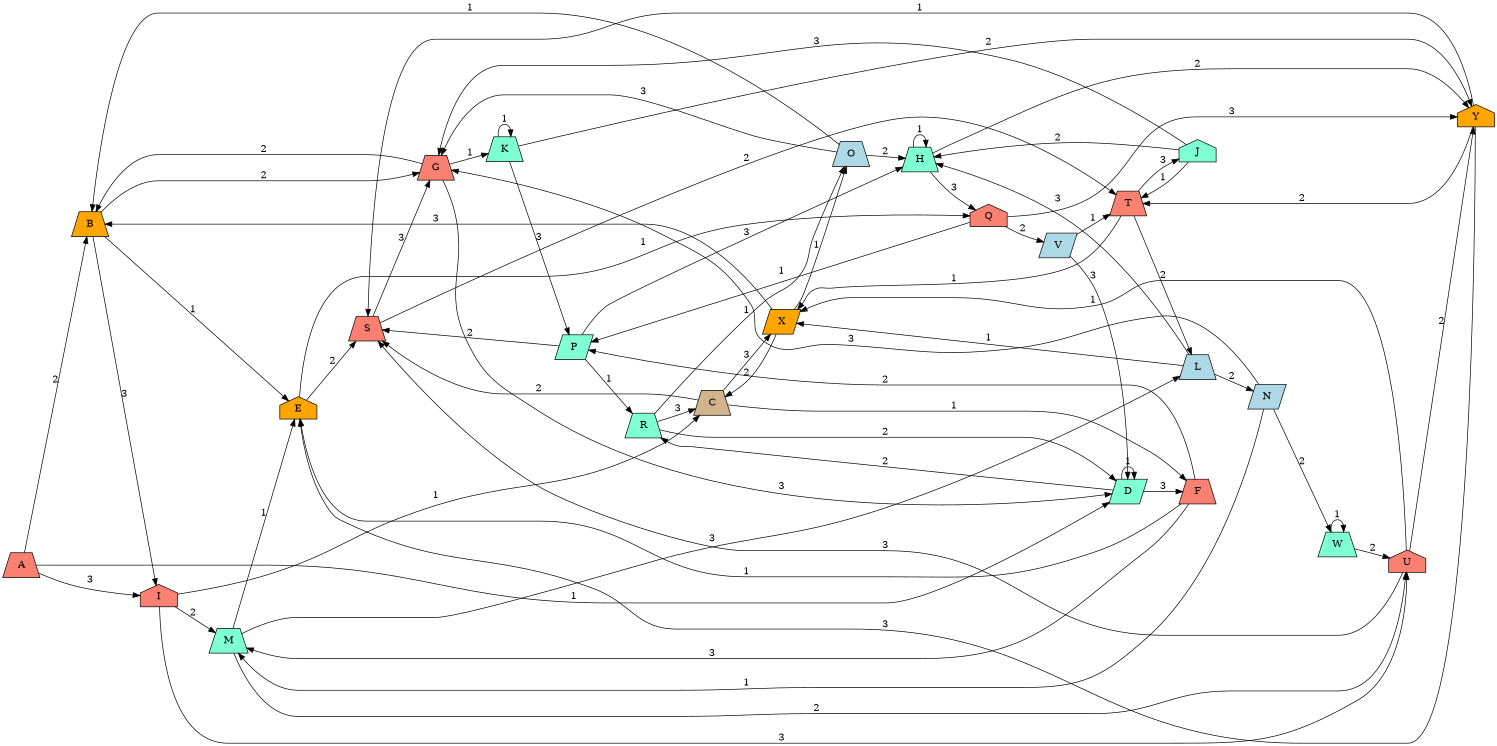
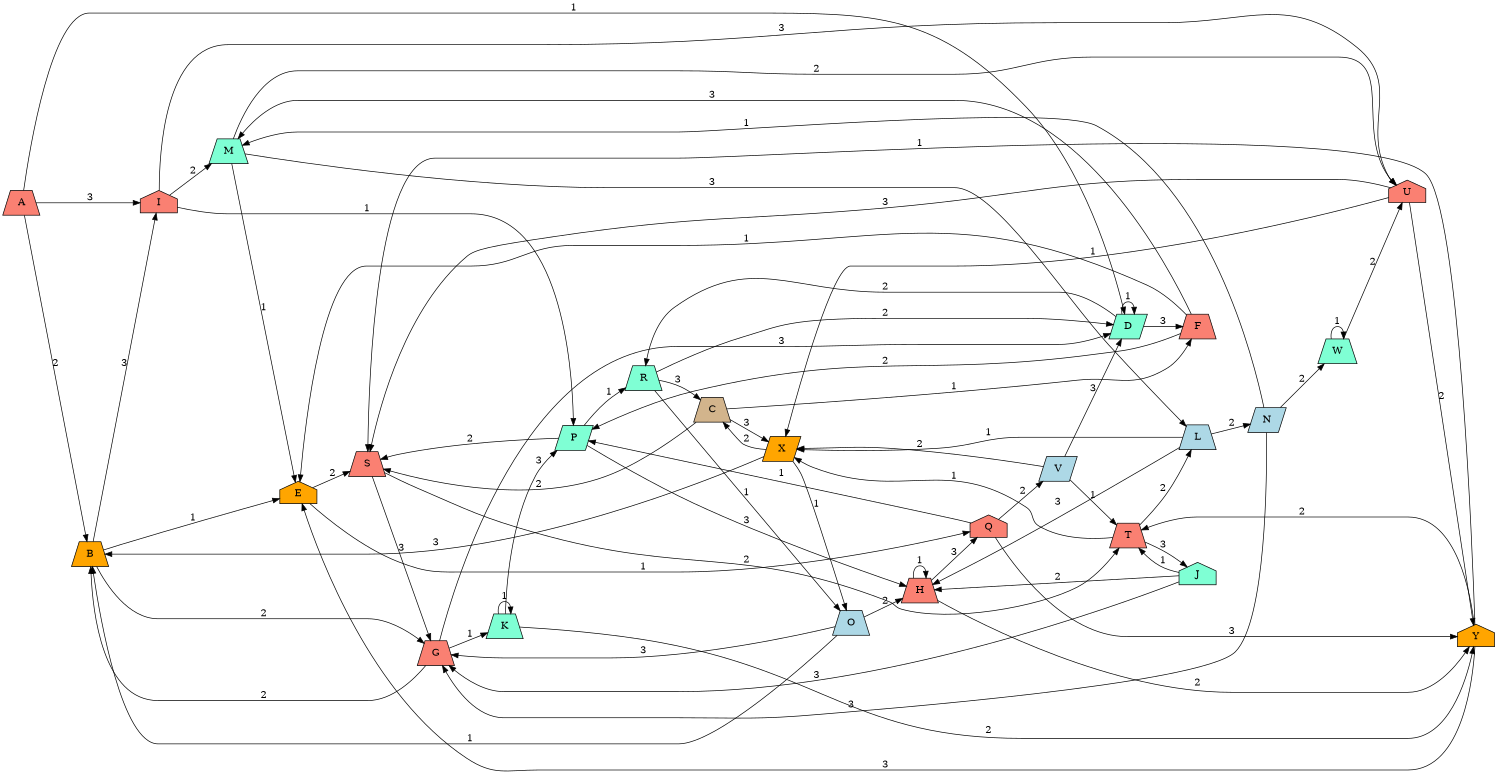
(920, 160) -> (920, 591)
none -> (942, 453)
(437, 506) -> (449, 214)
